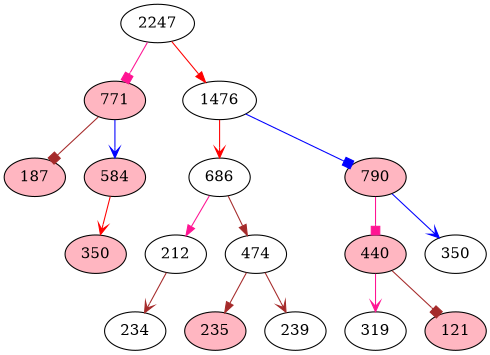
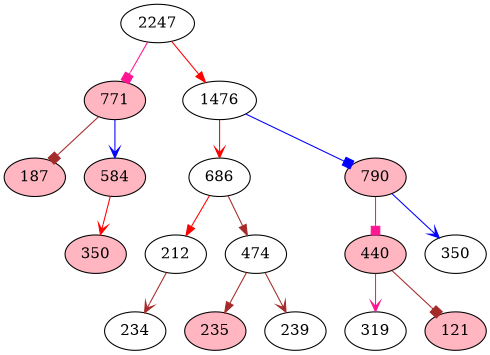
(200, 211) -> (200, 211)
